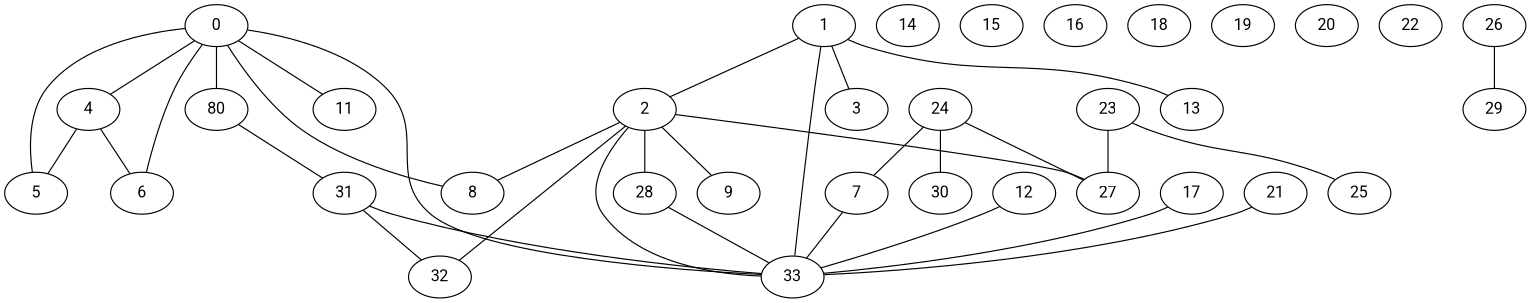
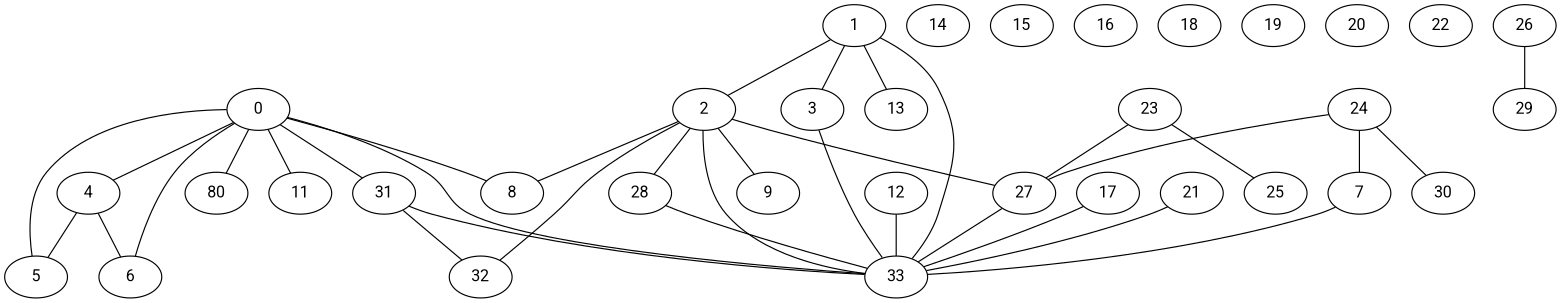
(281, 151) -> (321, 151)
none -> (846, 196)
none -> (960, 235)
